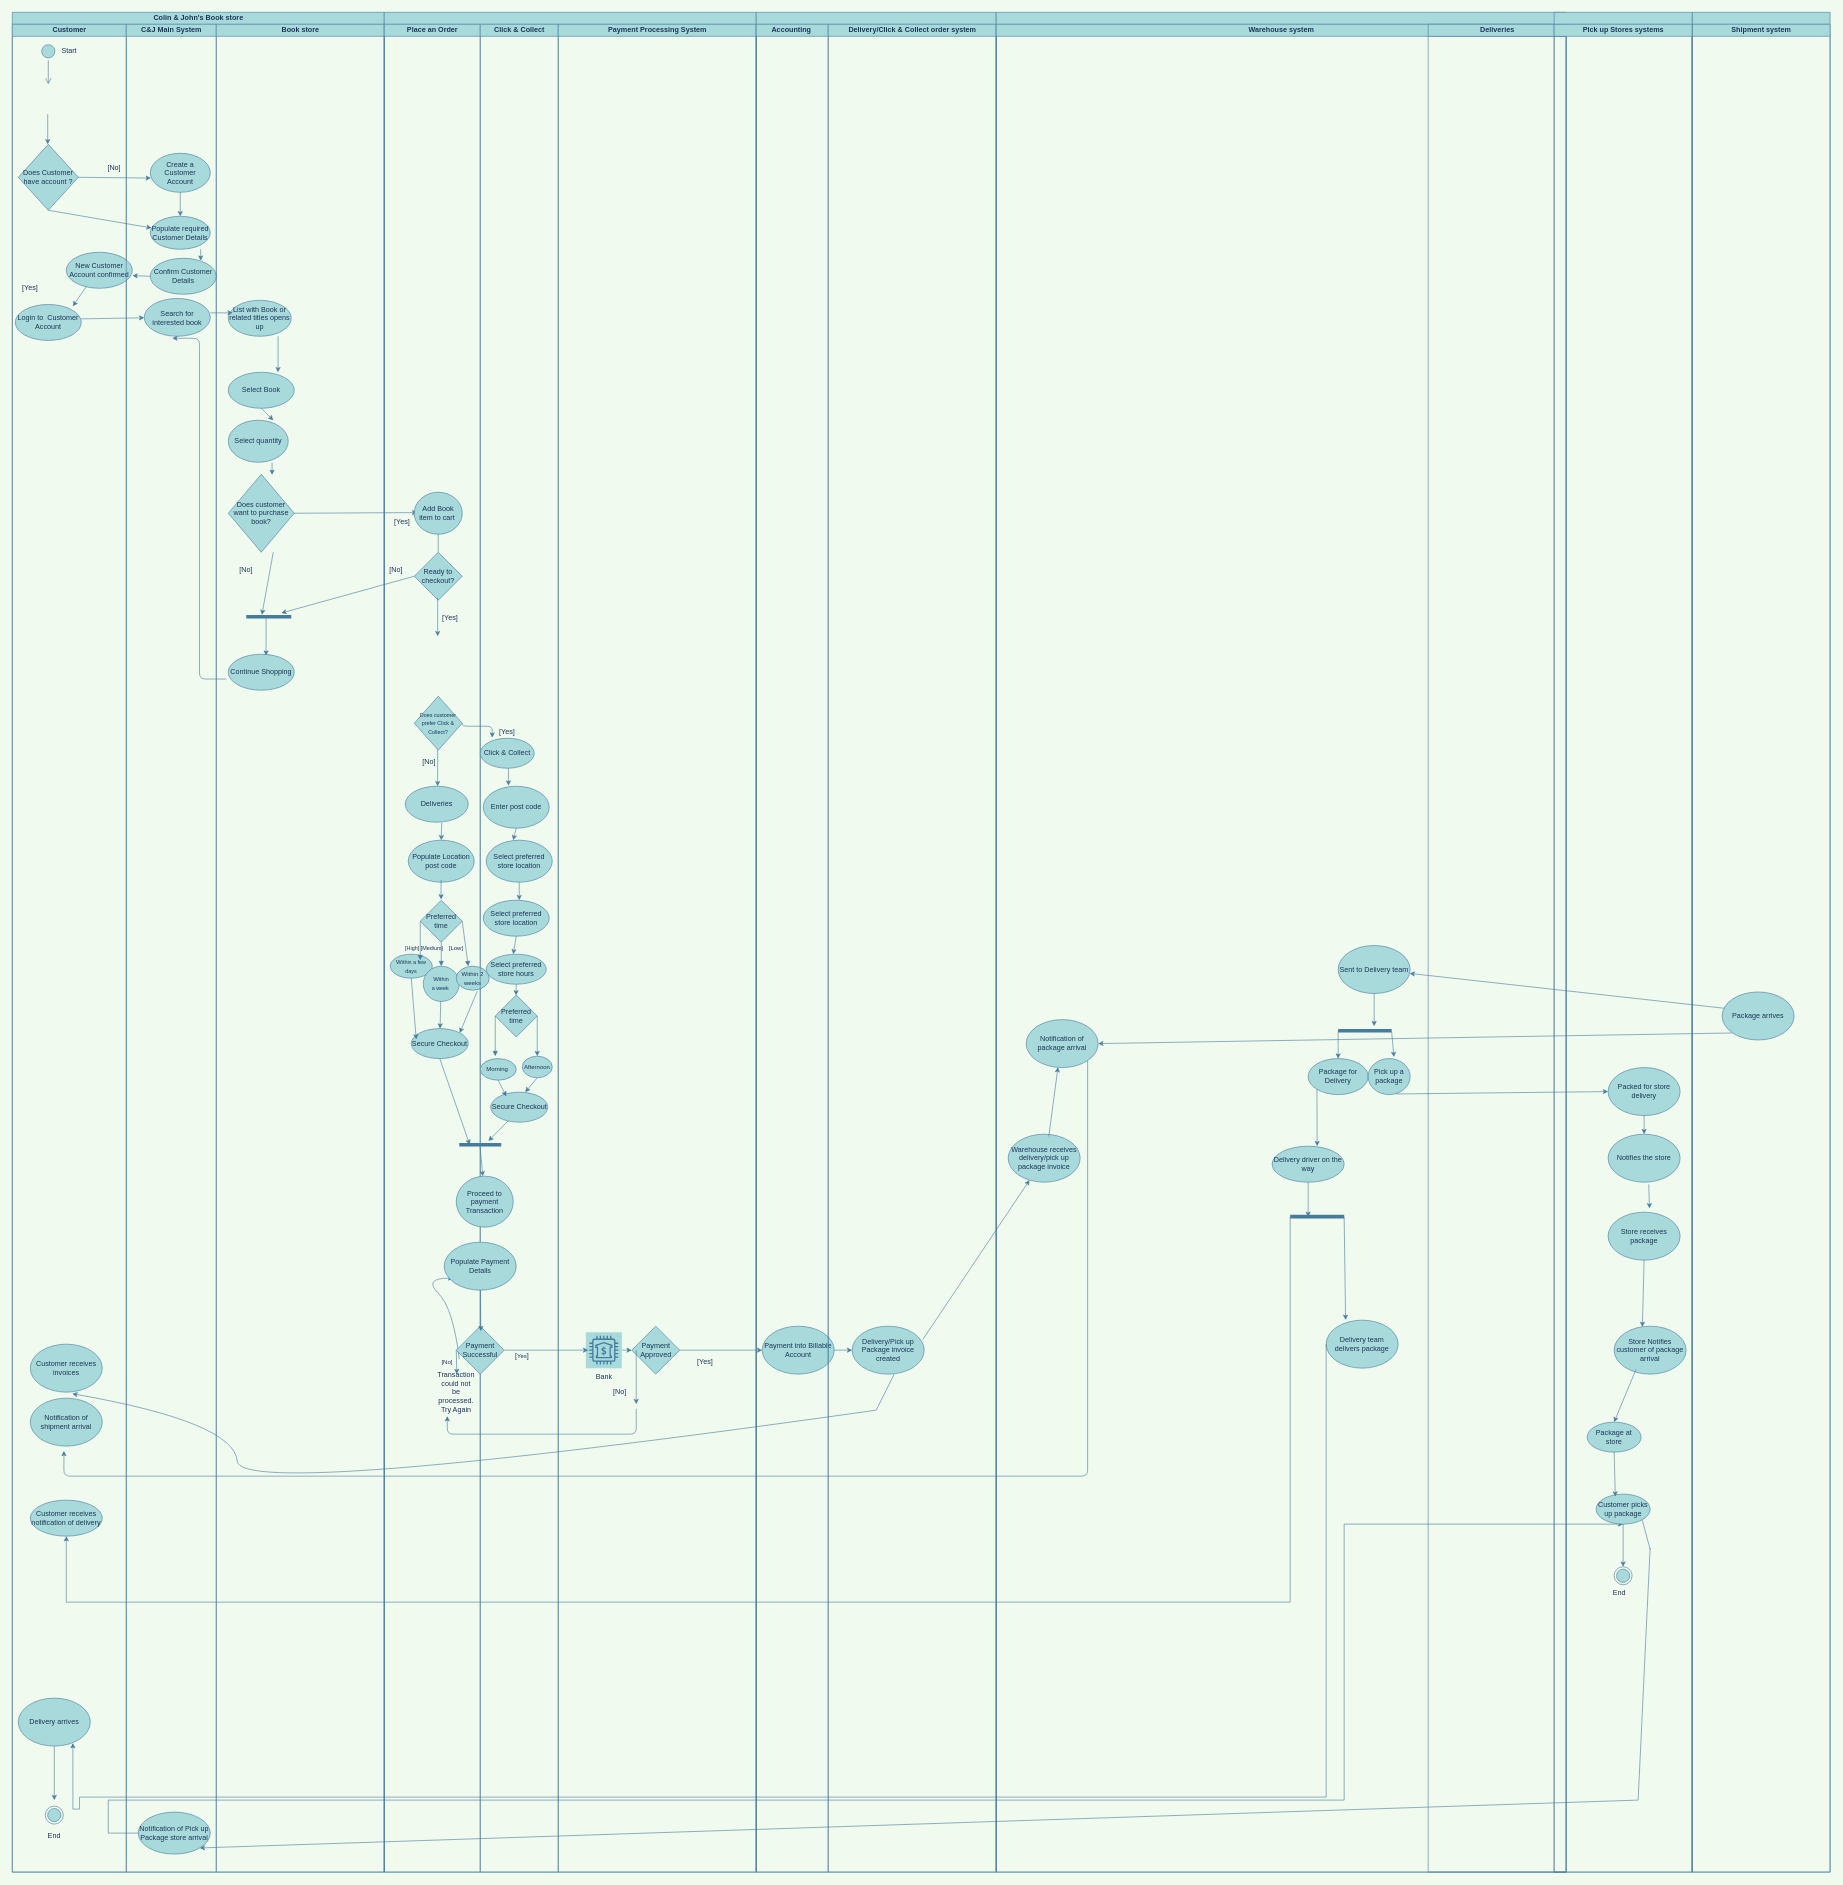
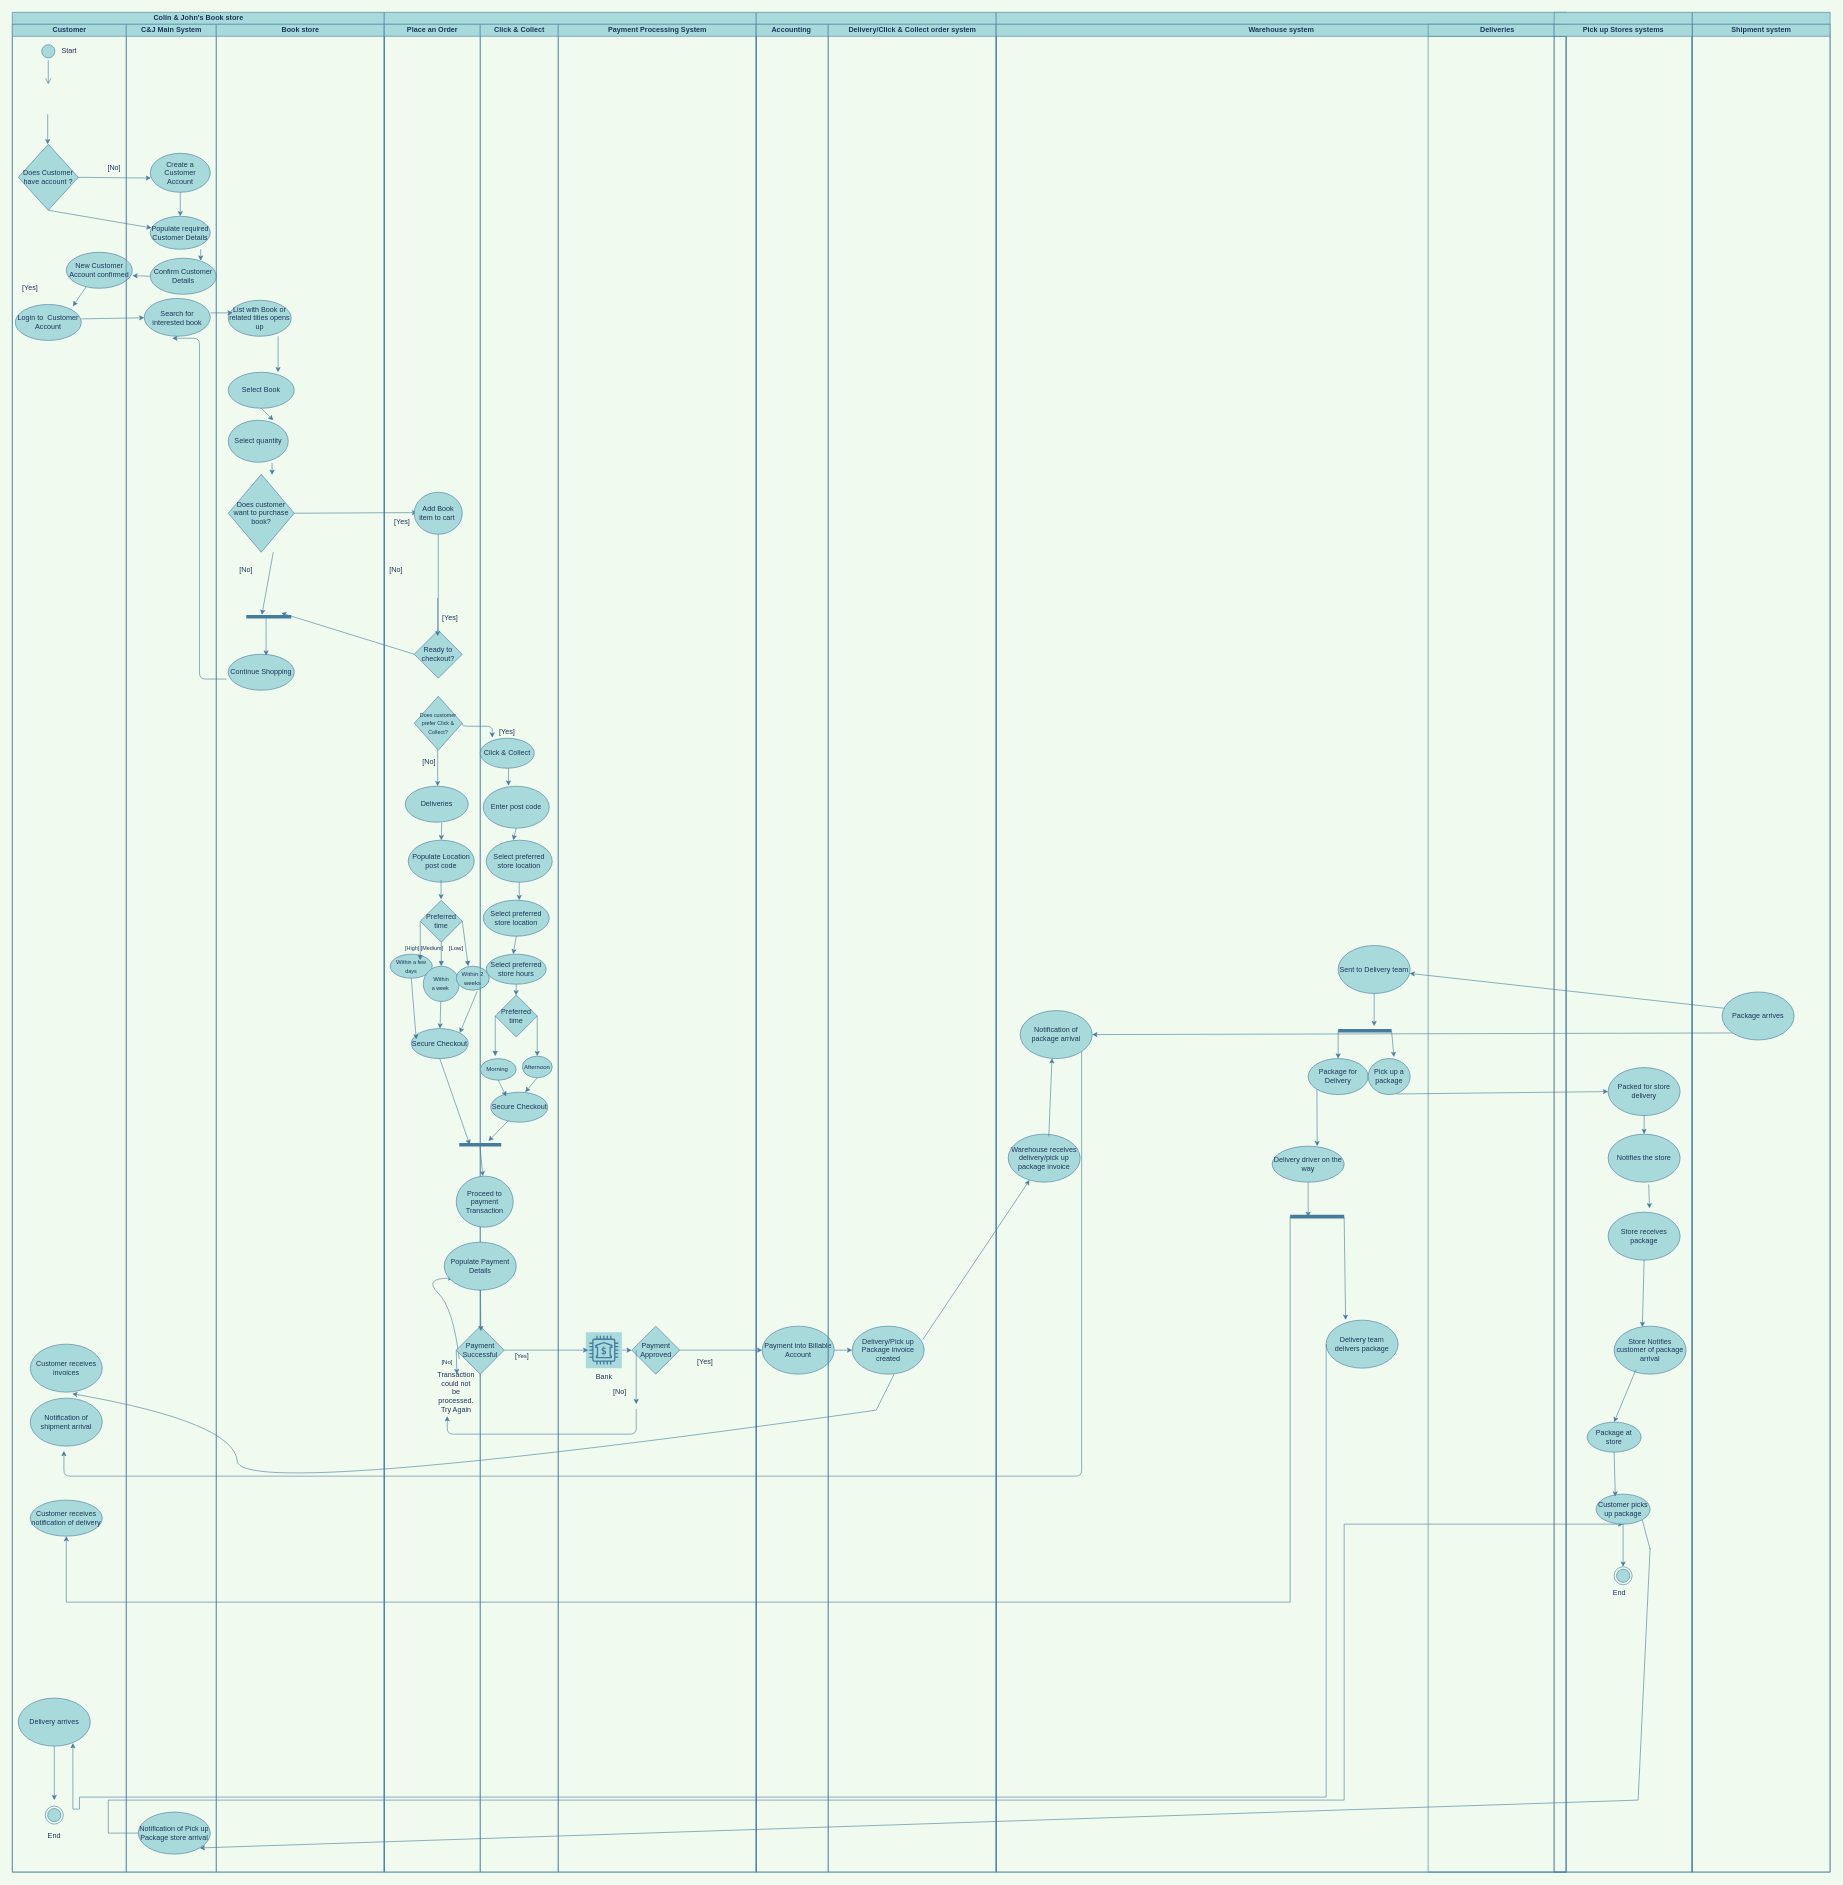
(438, 576) -> (438, 654)
(1062, 1044) -> (1056, 1035)
